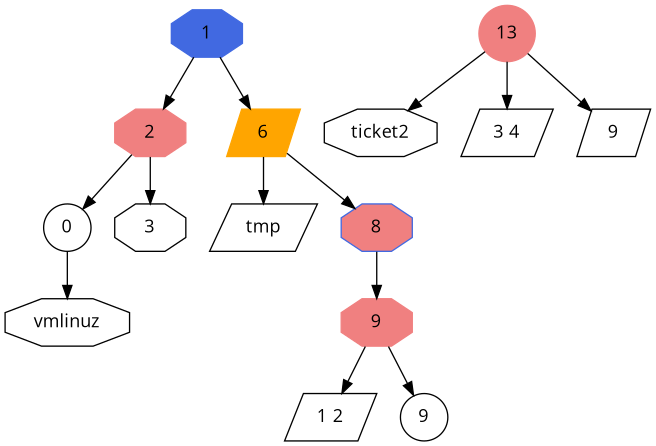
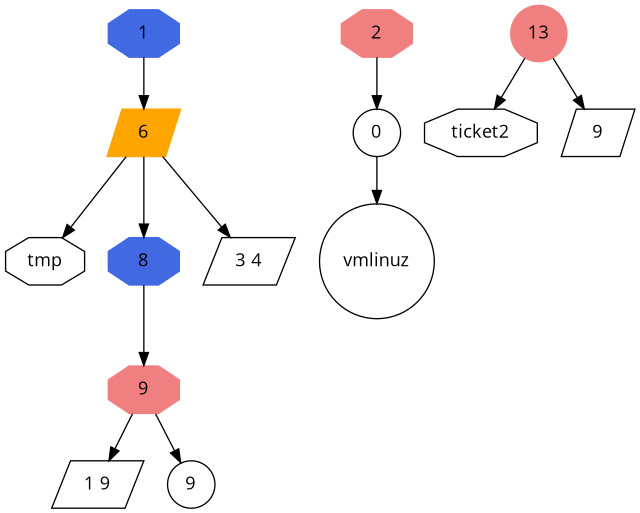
(182, 77) -> none
(507, 79) -> (192, 192)
(150, 228) -> none
(264, 228) -> (45, 261)
(377, 228) -> (144, 261)
(67, 322) -> (377, 261)
(331, 417) -> (98, 485)
